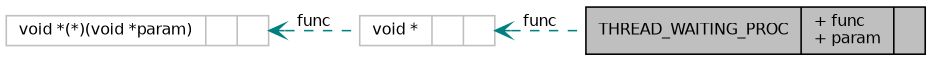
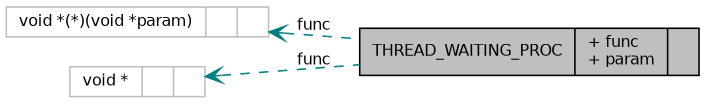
(322, 31) -> (322, 36)
